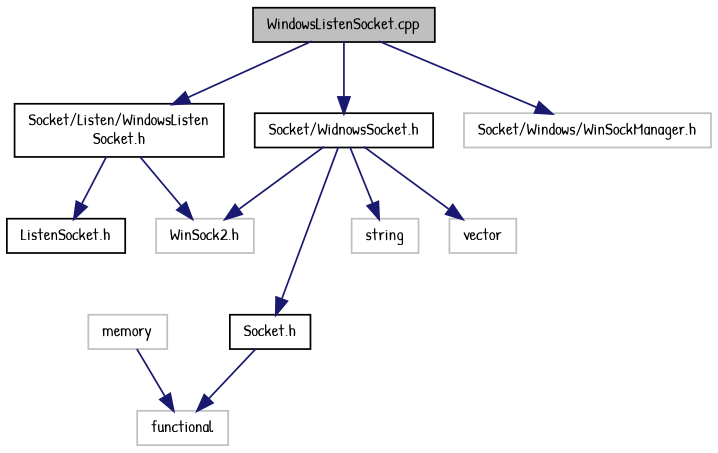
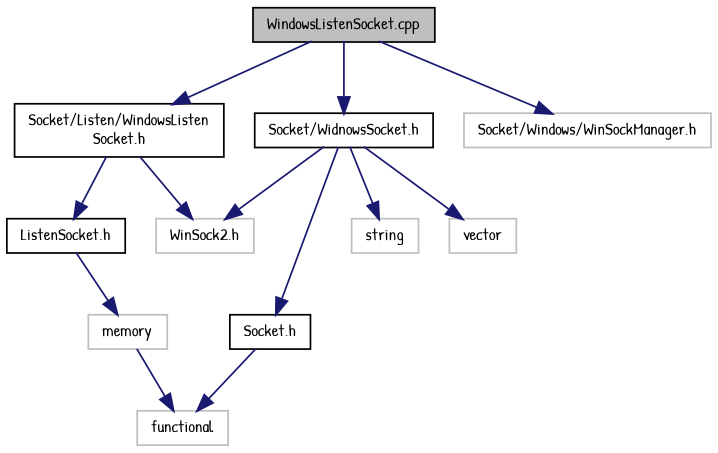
none -> (92, 277)
